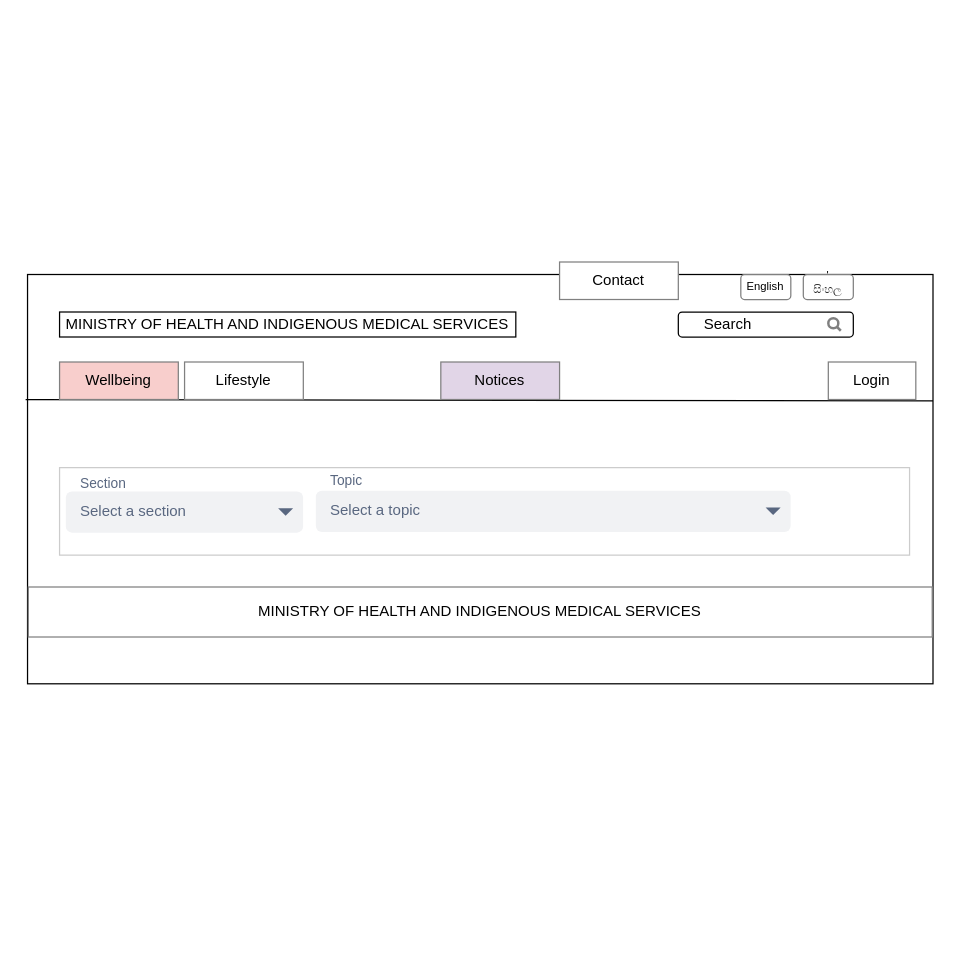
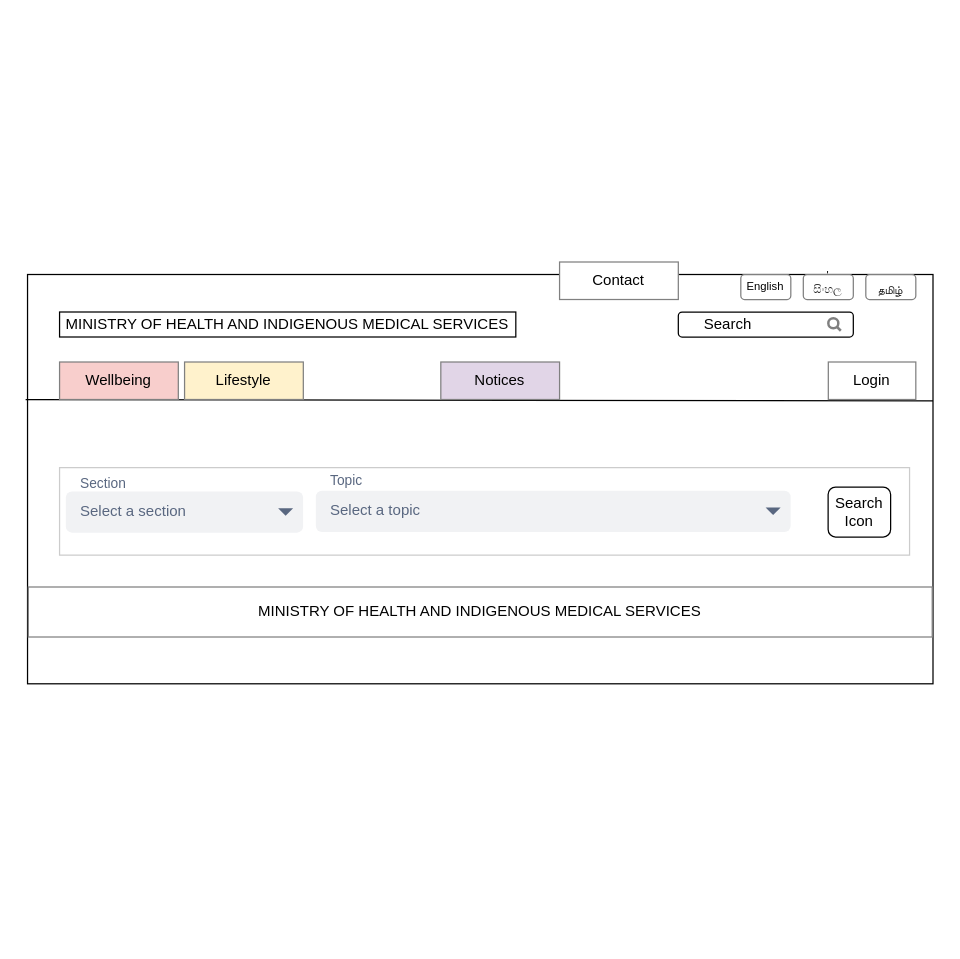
none -> (891, 287)
(244, 381) -> (244, 381)
none -> (859, 512)
